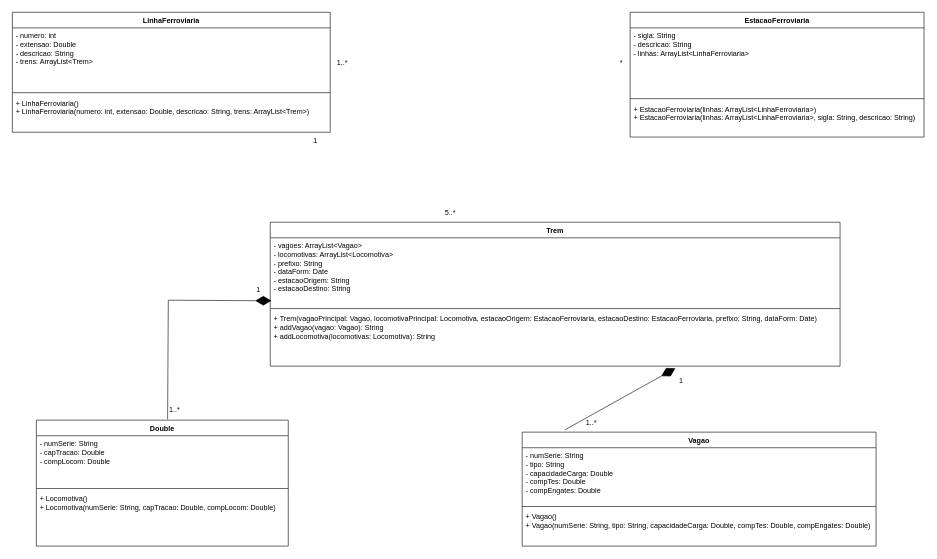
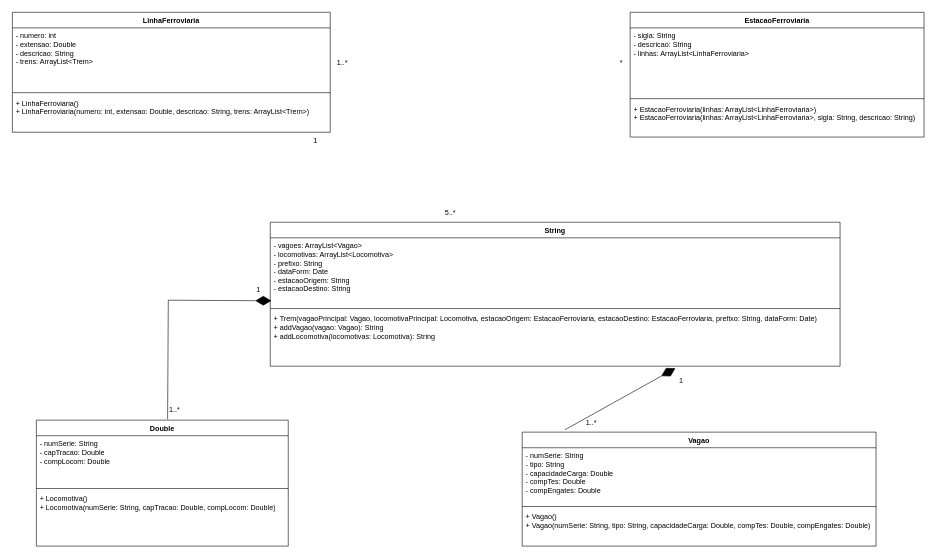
(555, 231) -> (555, 231)
